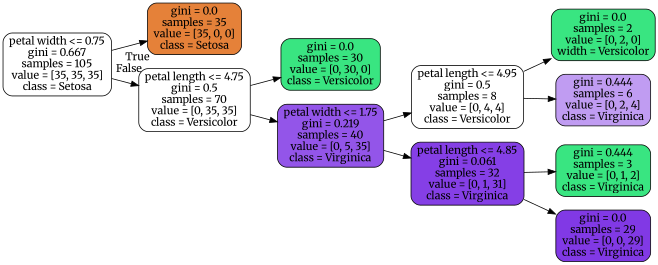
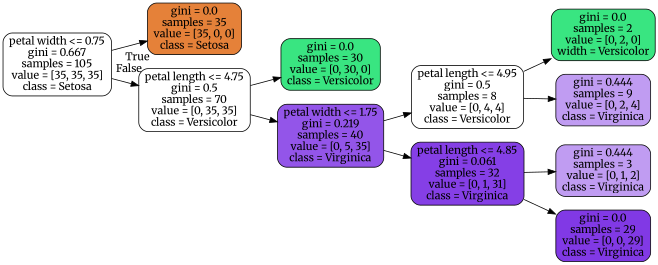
(603, 100) -> (603, 100)
(603, 171) -> (603, 171)
